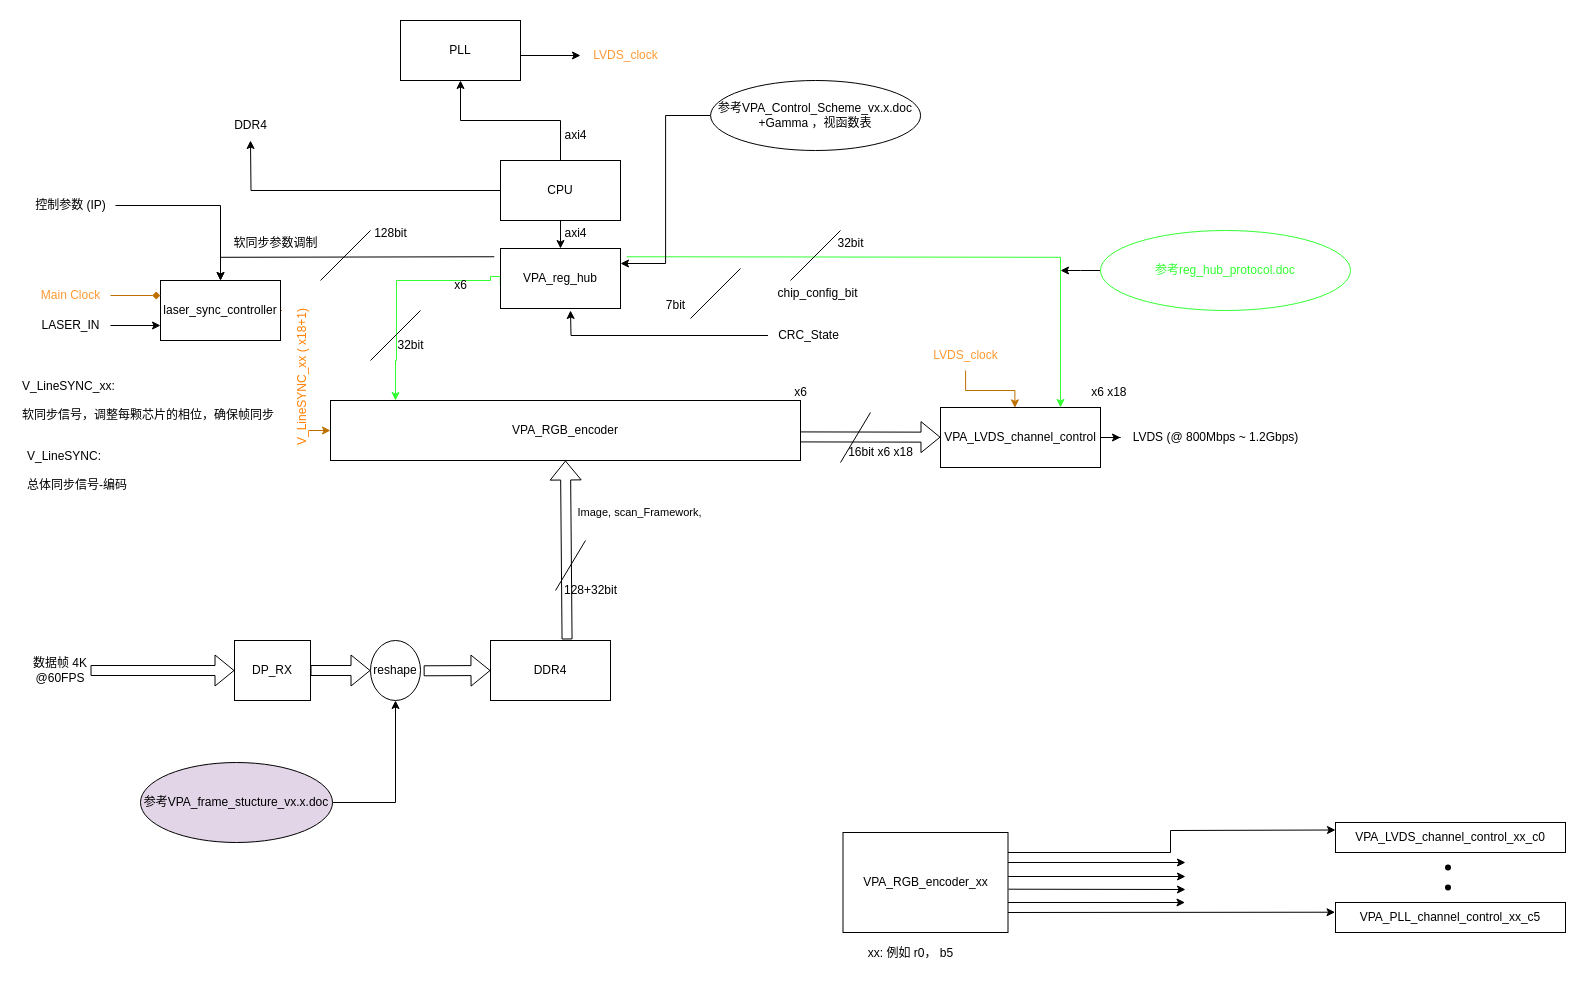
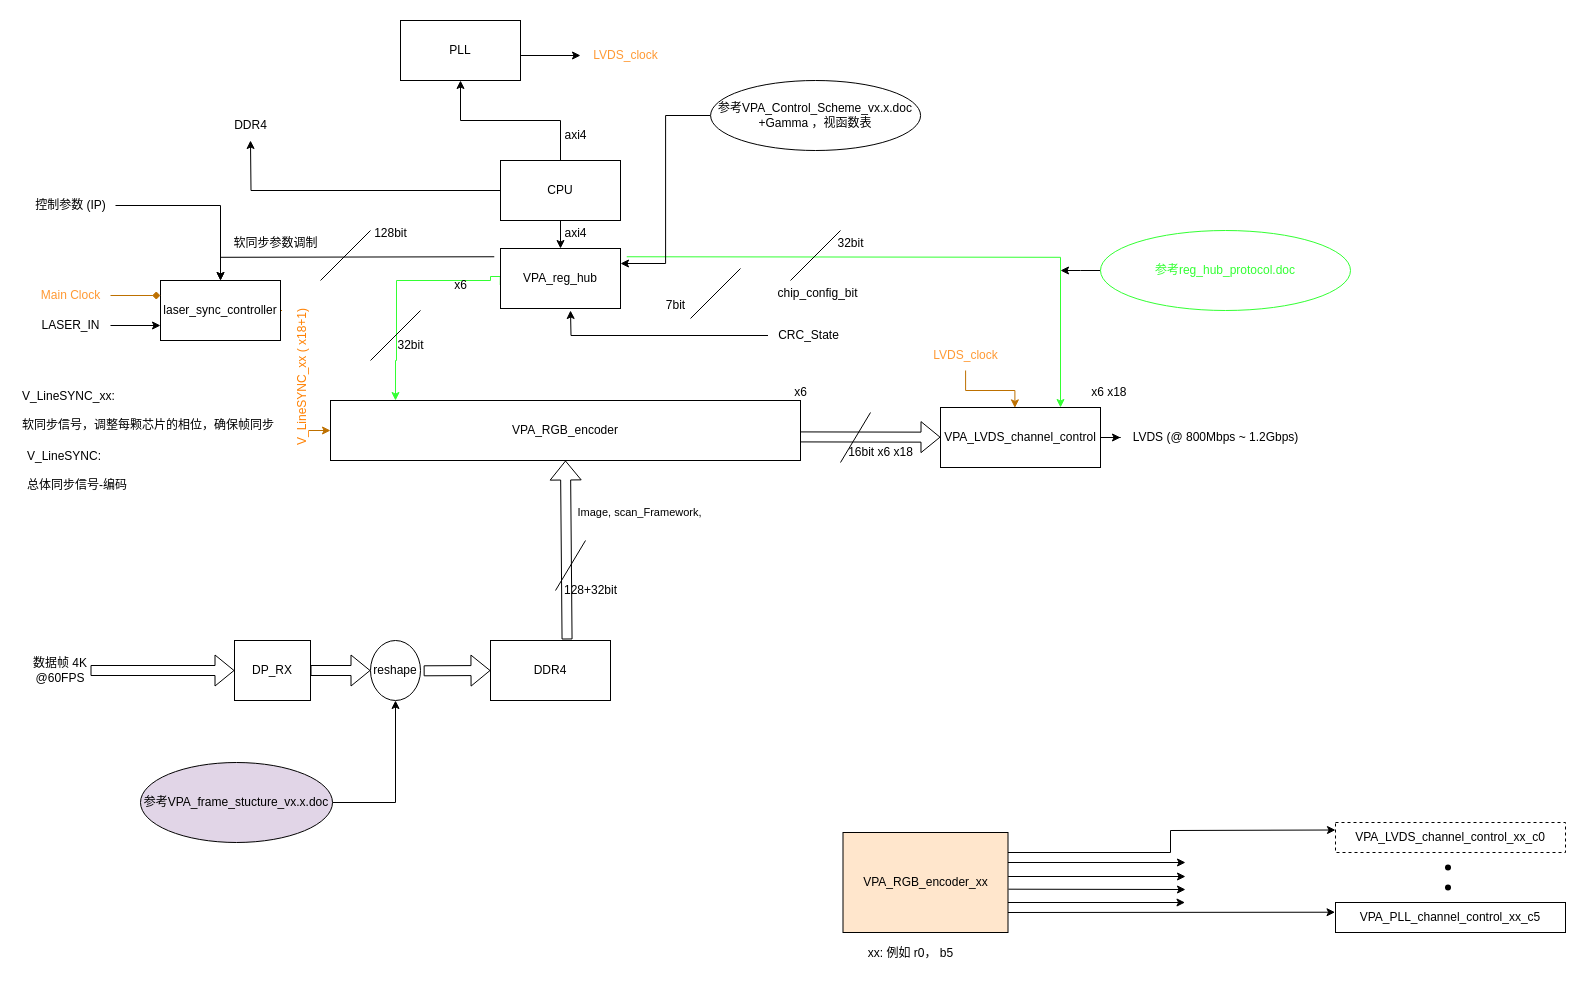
(161, 401) -> (161, 411)
(1451, 838) -> (1451, 838)
(926, 883) -> (926, 883)
